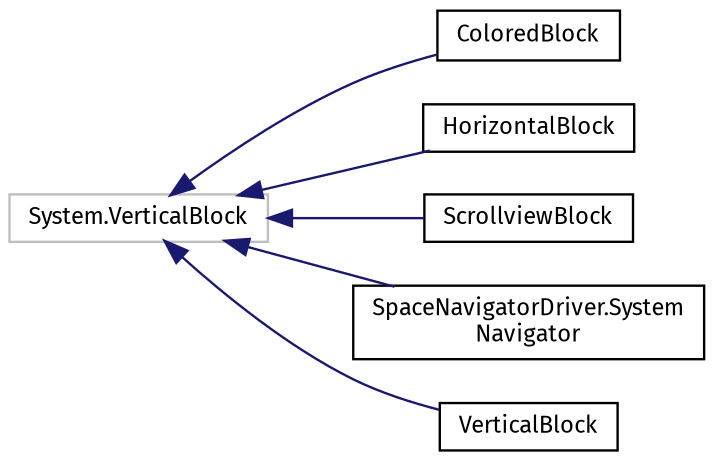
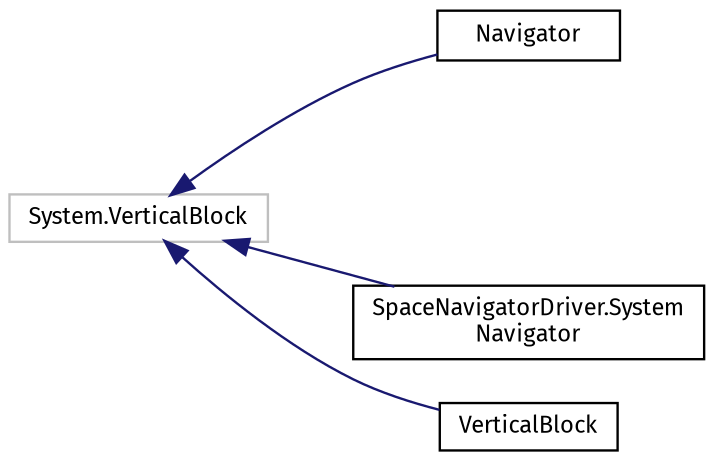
(529, 36) -> (529, 36)
(529, 128) -> none
(529, 218) -> none
